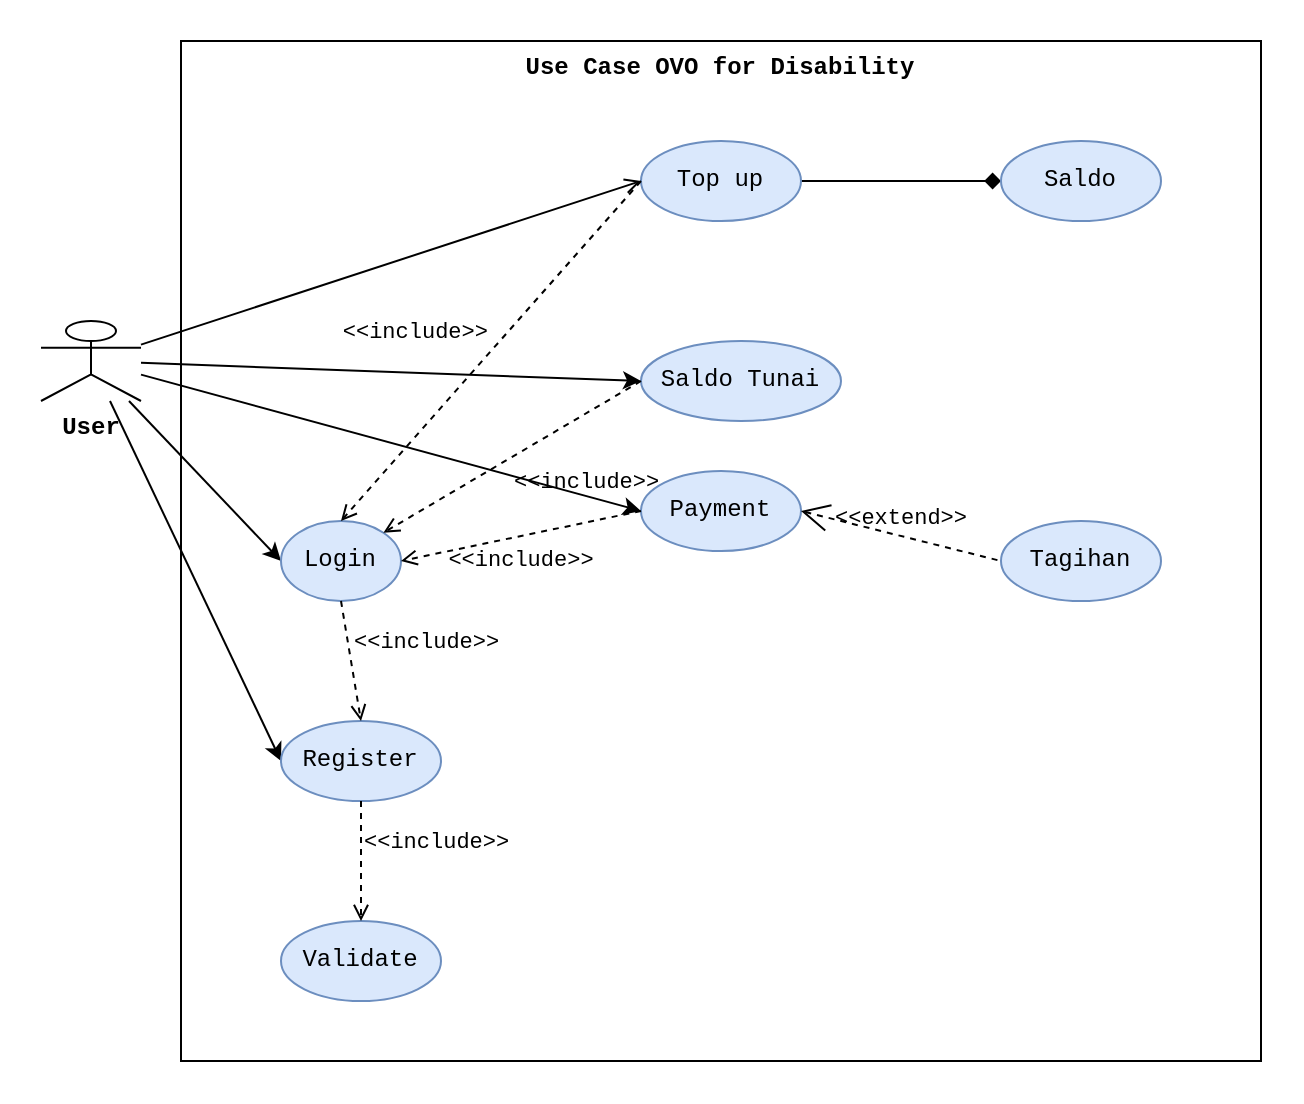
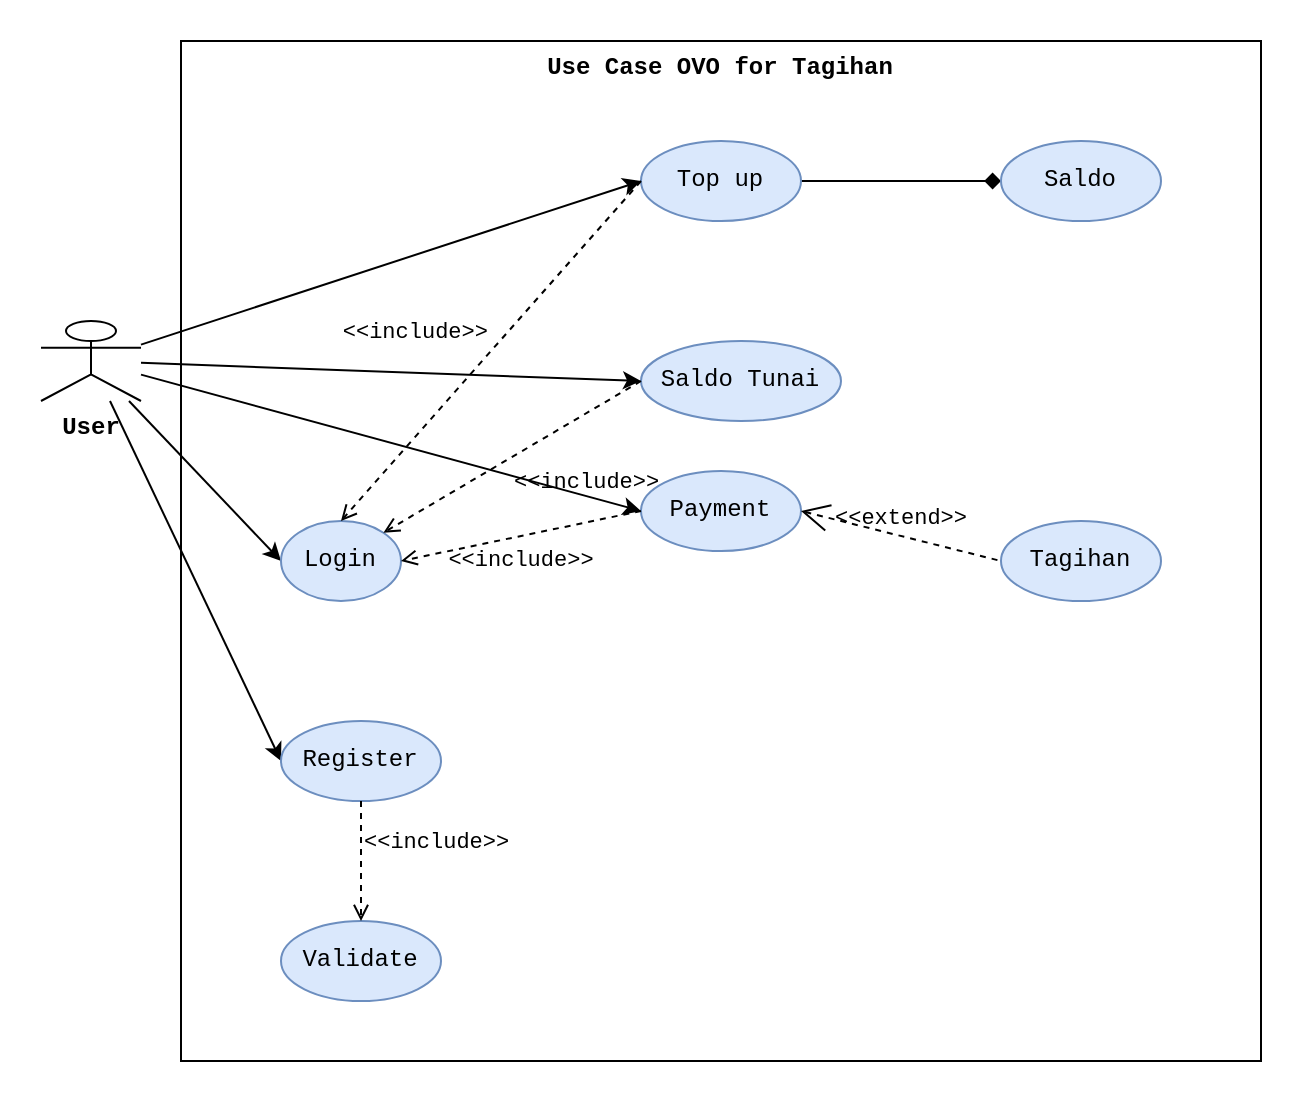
(721, 69) -> (721, 69)
(630, 185) -> (627, 186)
(351, 658) -> none
